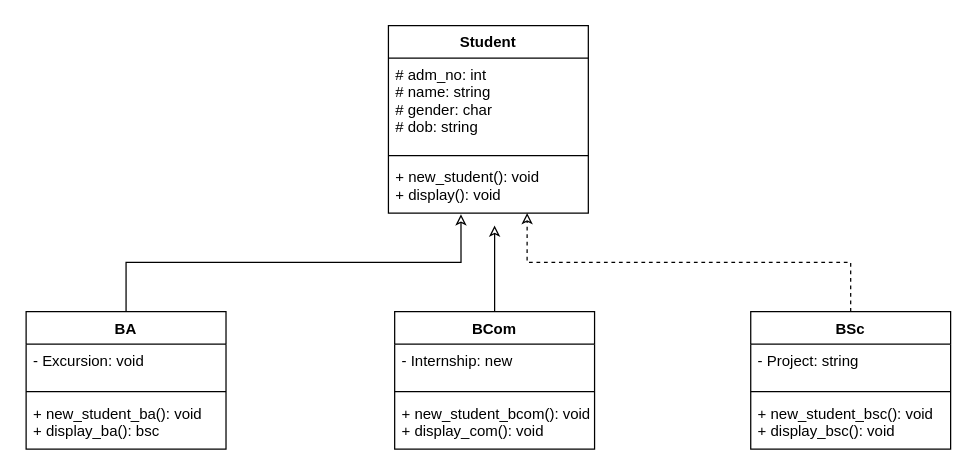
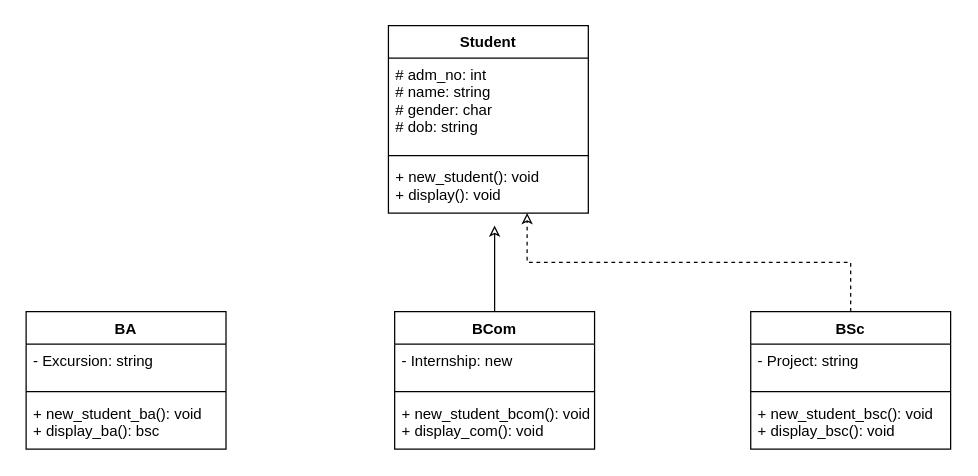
(289, 263) -> none
(94, 361) -> (103, 361)
